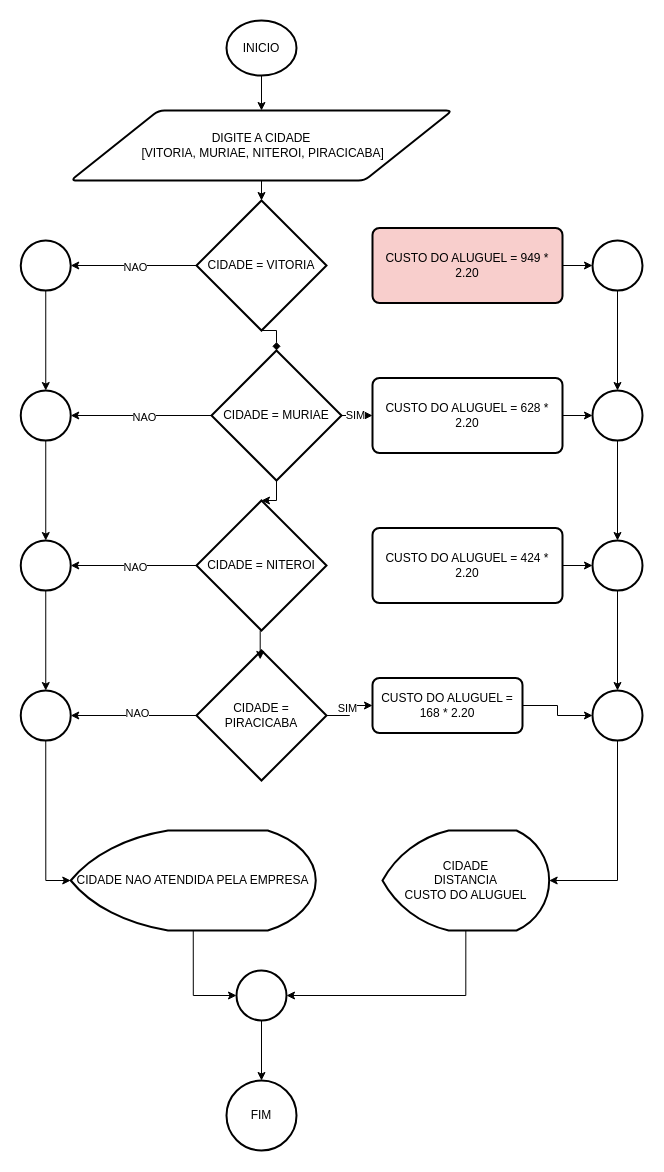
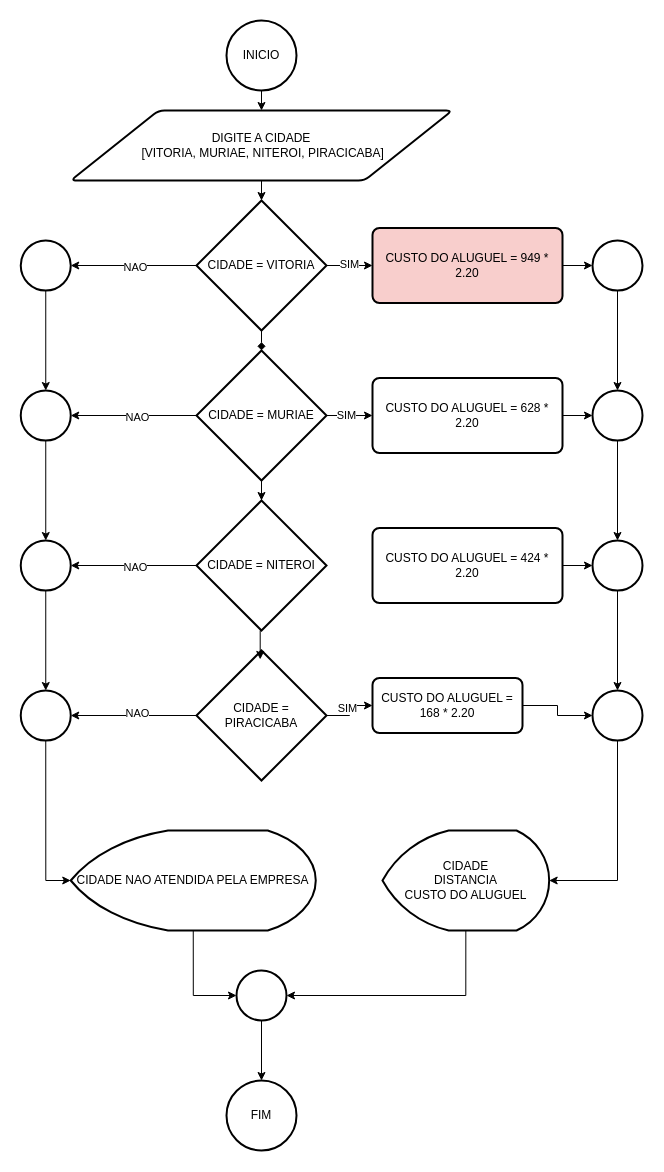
(262, 48) -> (262, 56)
none -> (346, 266)
(277, 416) -> (262, 416)
